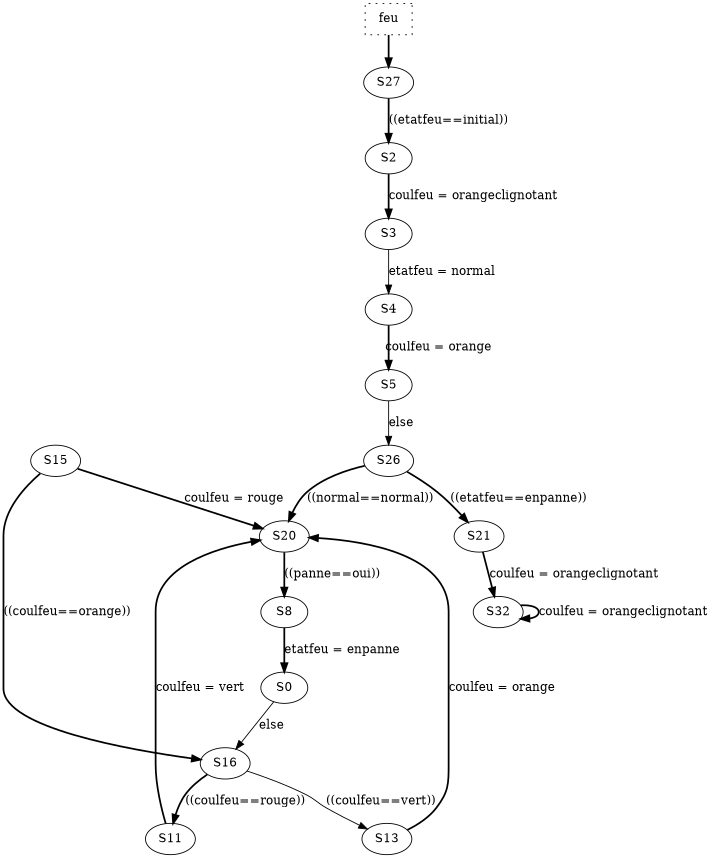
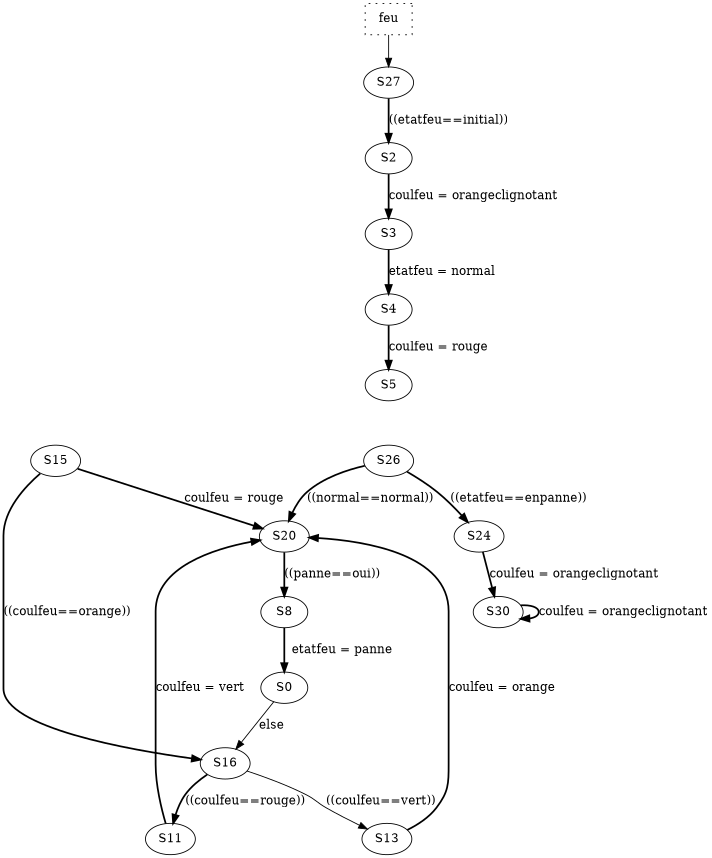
(389, 47) -> (389, 47)
(389, 267) -> (389, 267)
(439, 347) -> (439, 347)
(389, 419) -> none
(479, 536) -> (479, 536)
(498, 612) -> (498, 612)
(342, 650) -> (342, 650)
